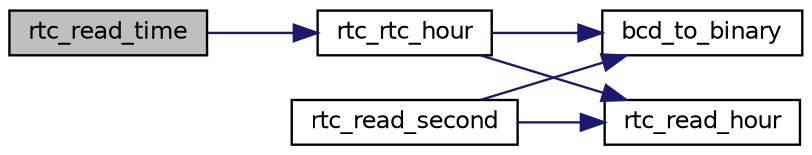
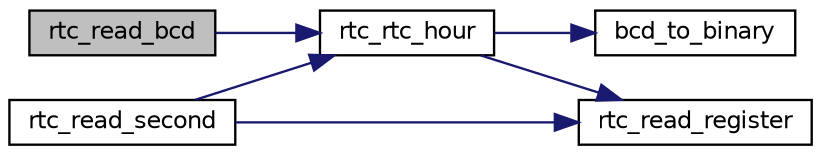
(108, 33) -> (122, 33)
(527, 86) -> (253, 81)
(702, 122) -> (695, 122)
